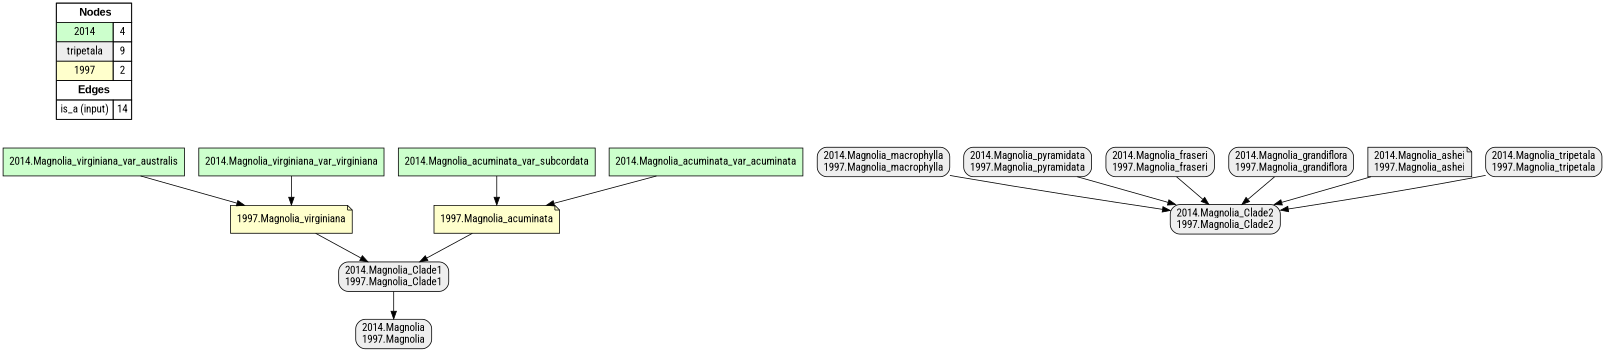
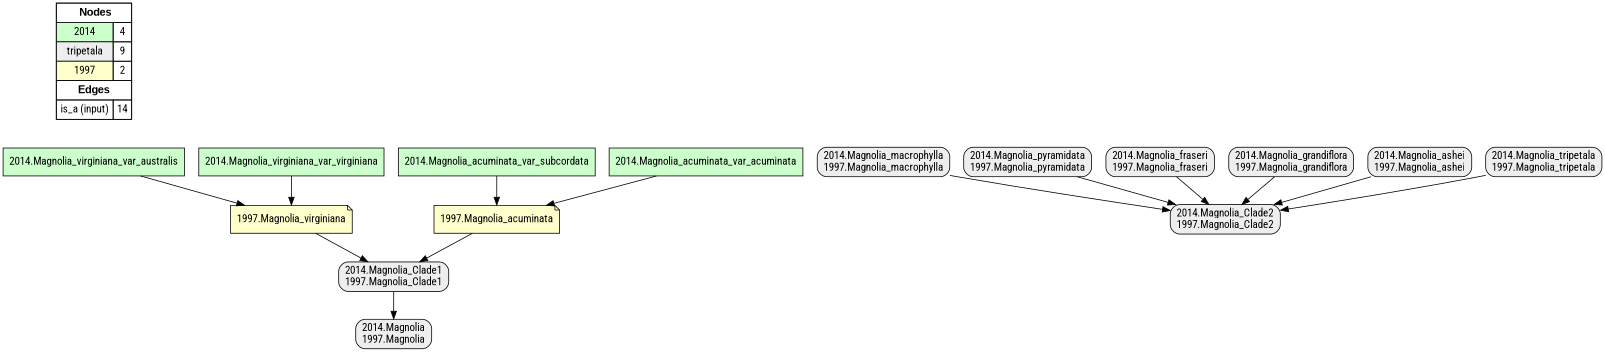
(1420, 162) -> (1420, 162)
